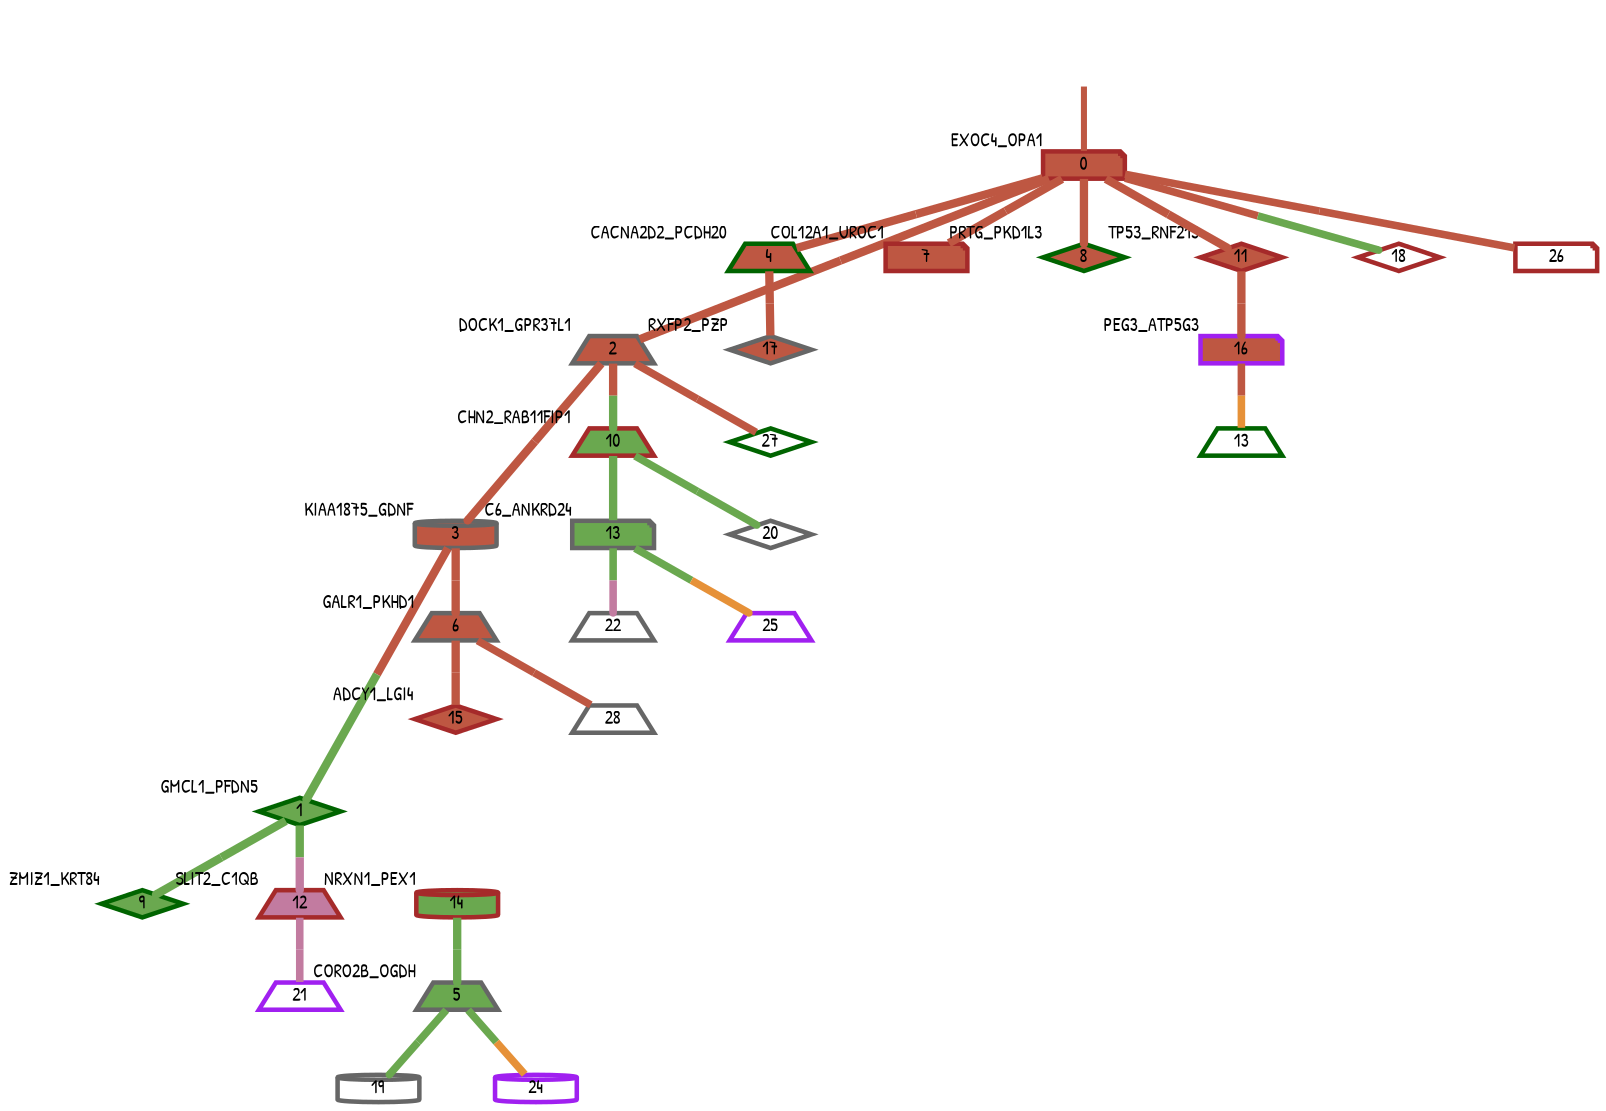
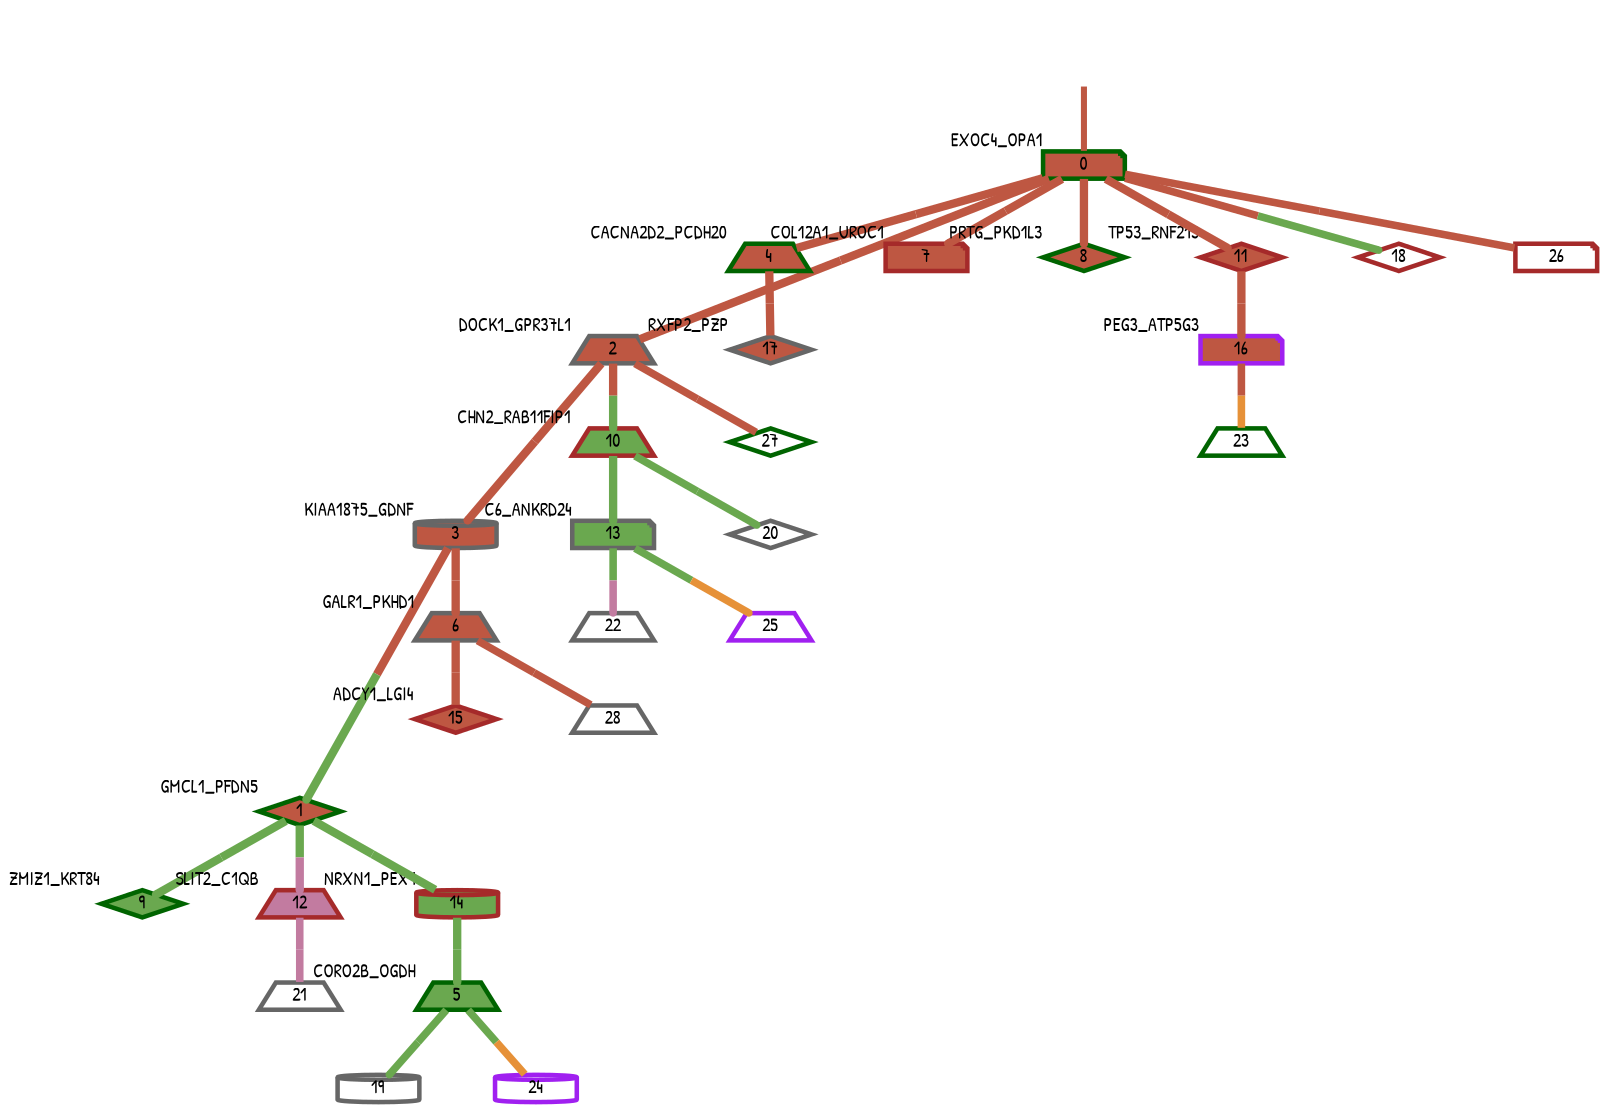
(1084, 165) -> (1084, 165)
(1005, 211) -> (1005, 211)
(1241, 442) -> (1241, 442)
(613, 488) -> (613, 488)
(300, 811) -> (300, 811)
none -> (374, 855)
(300, 996) -> (300, 996)
(457, 996) -> (457, 996)
